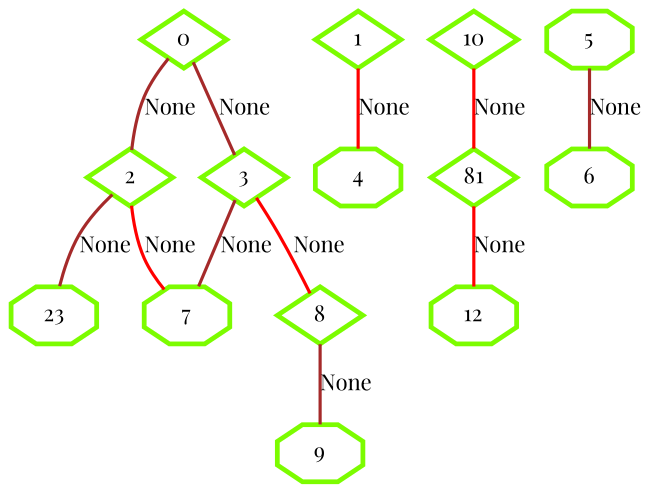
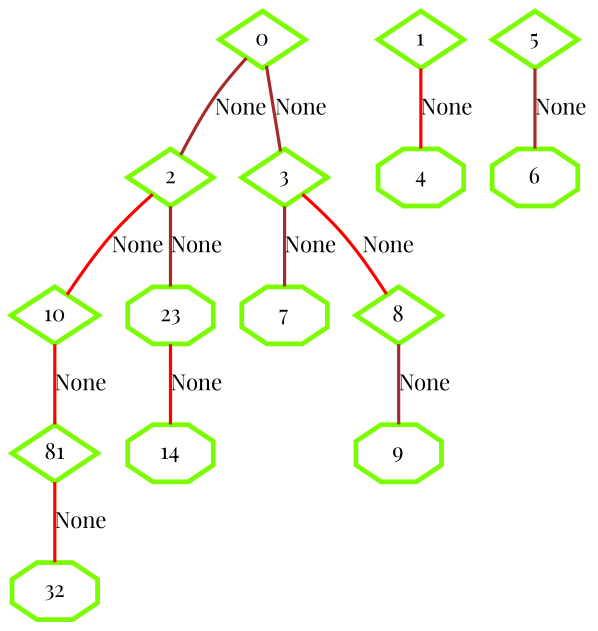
(590, 40) -> (535, 40)
(141, 250) -> (106, 241)
(474, 315) -> (55, 591)
none -> (170, 453)
